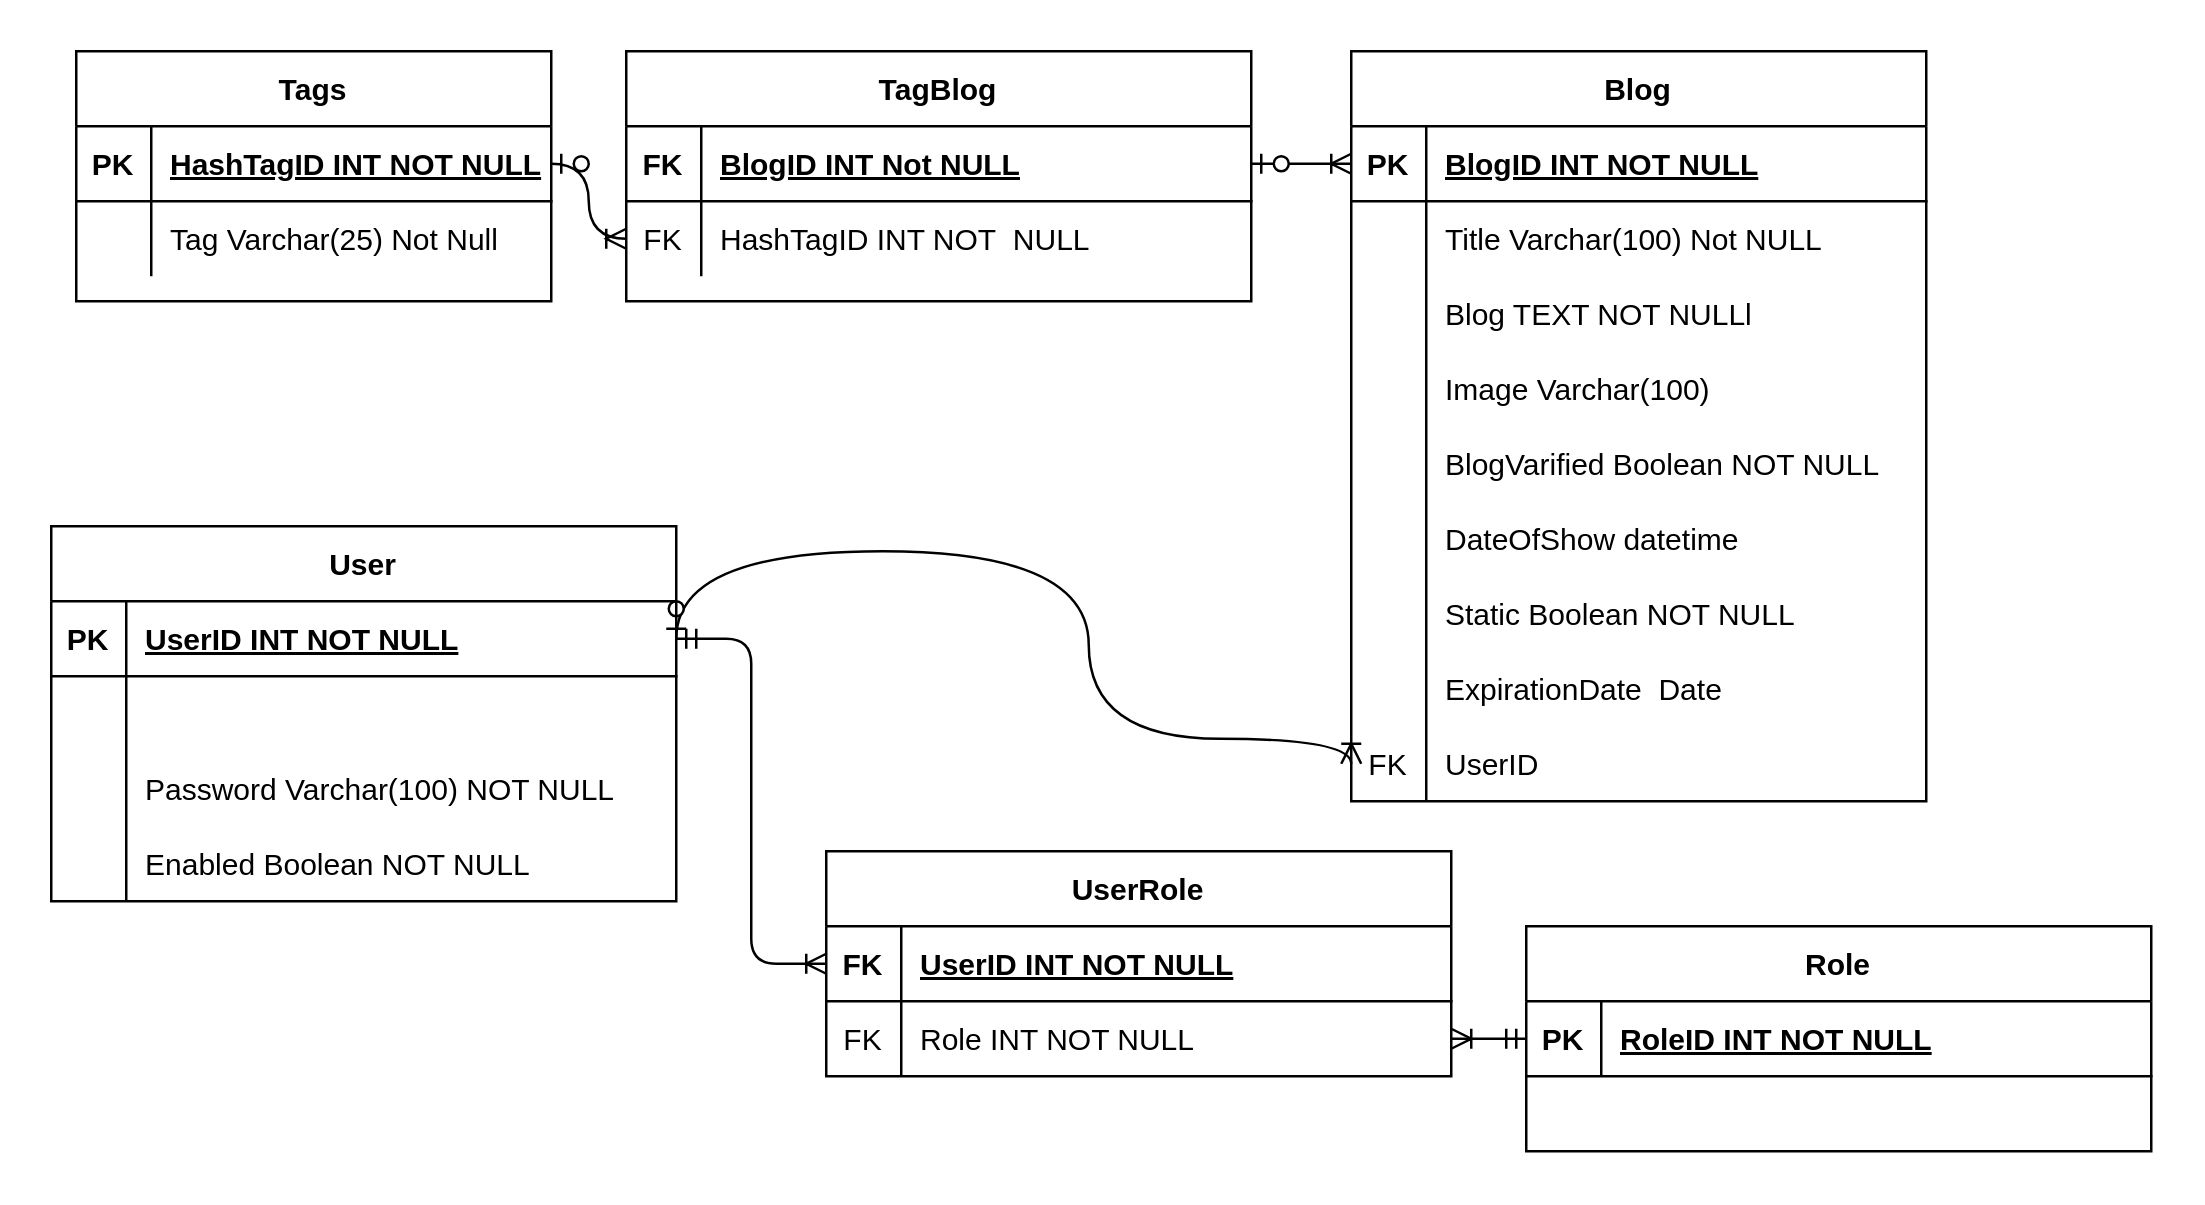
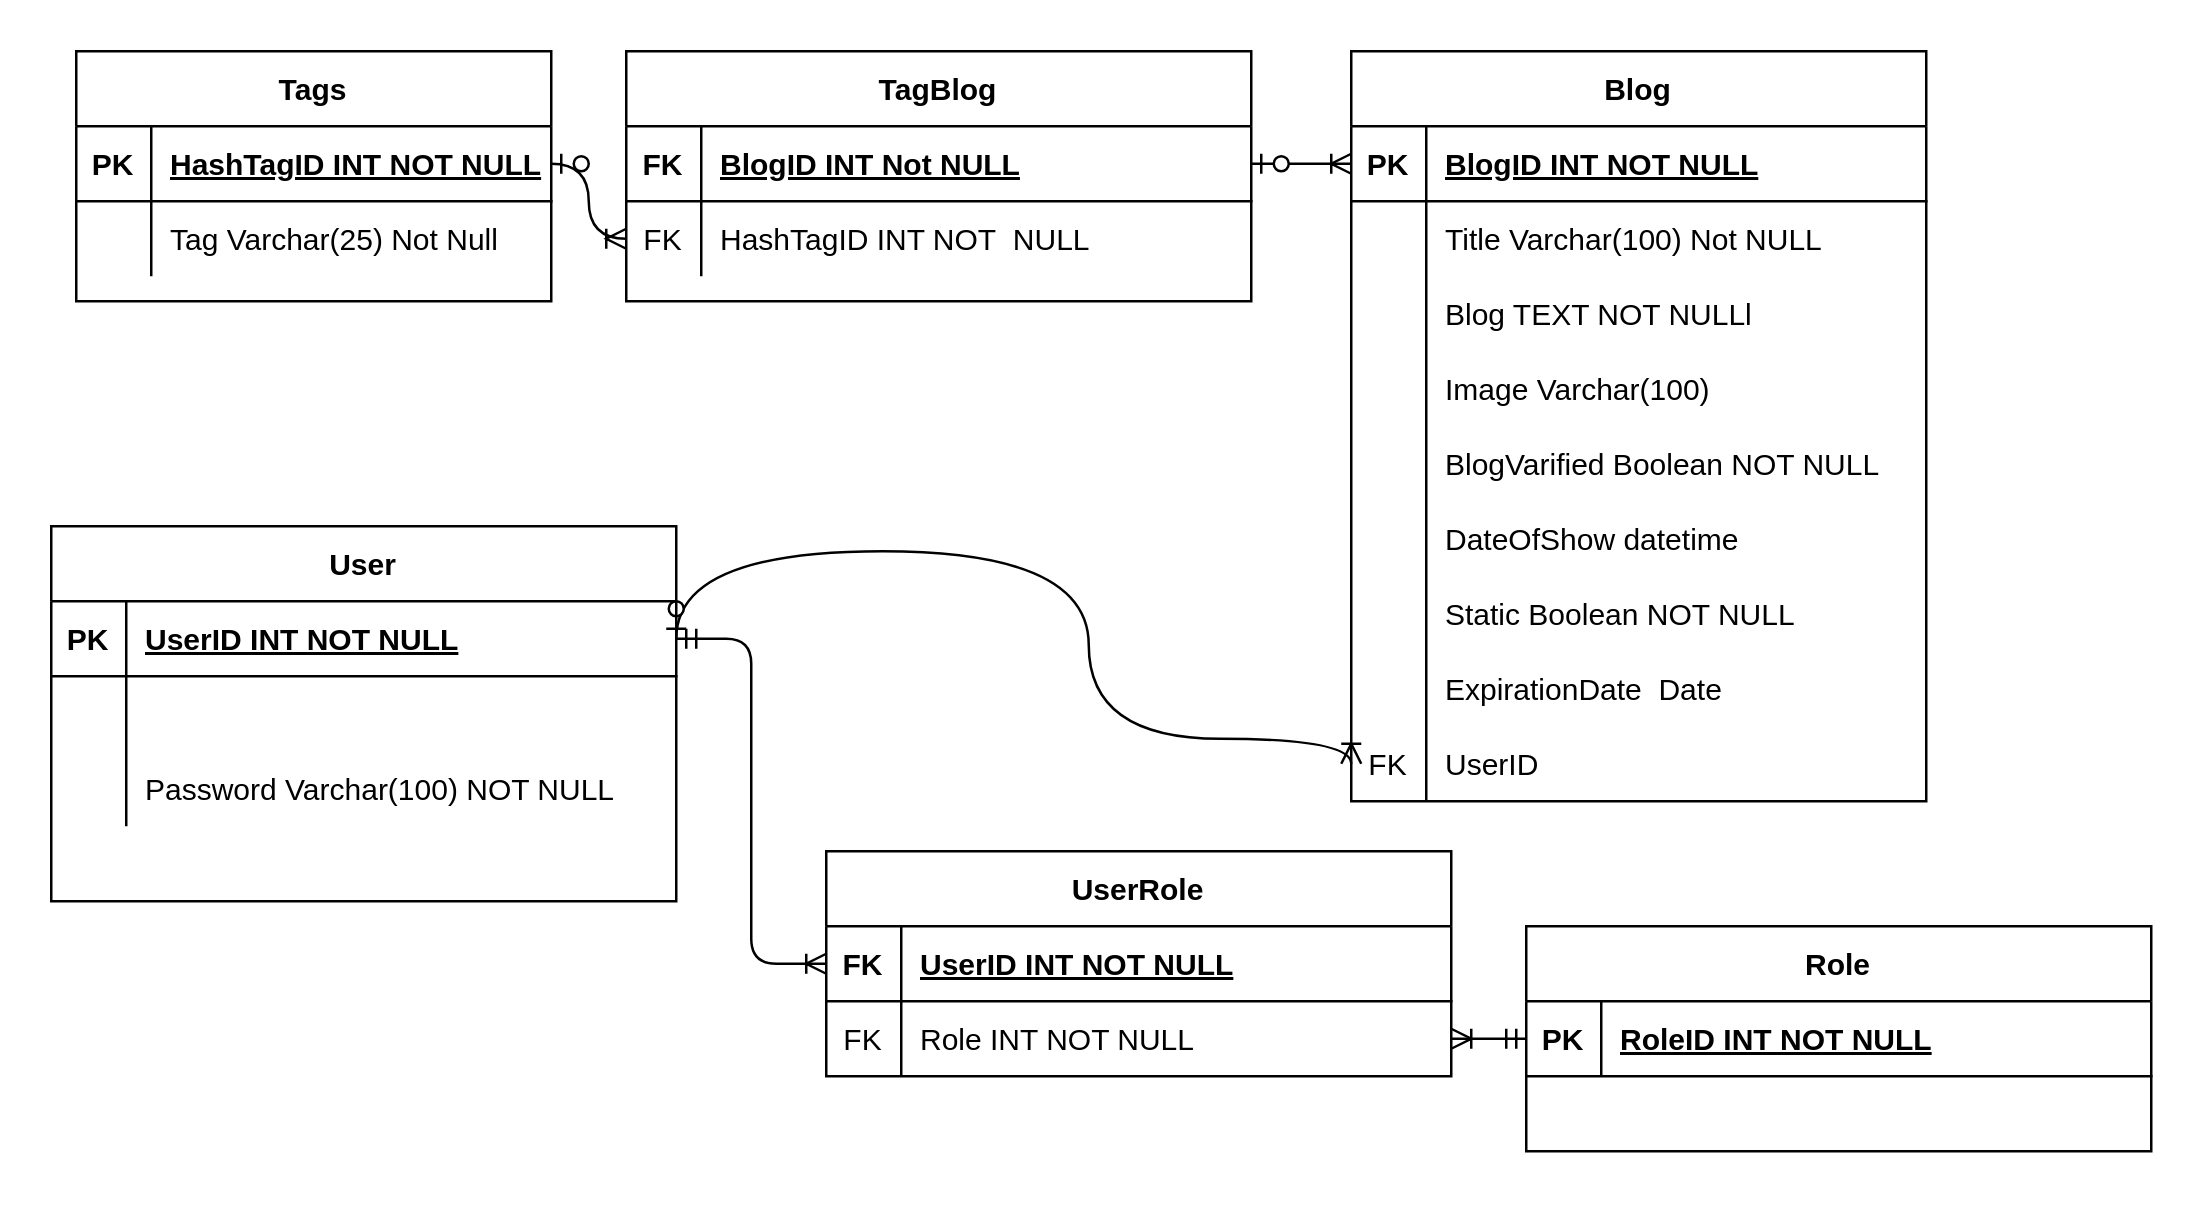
(401, 864) -> none
